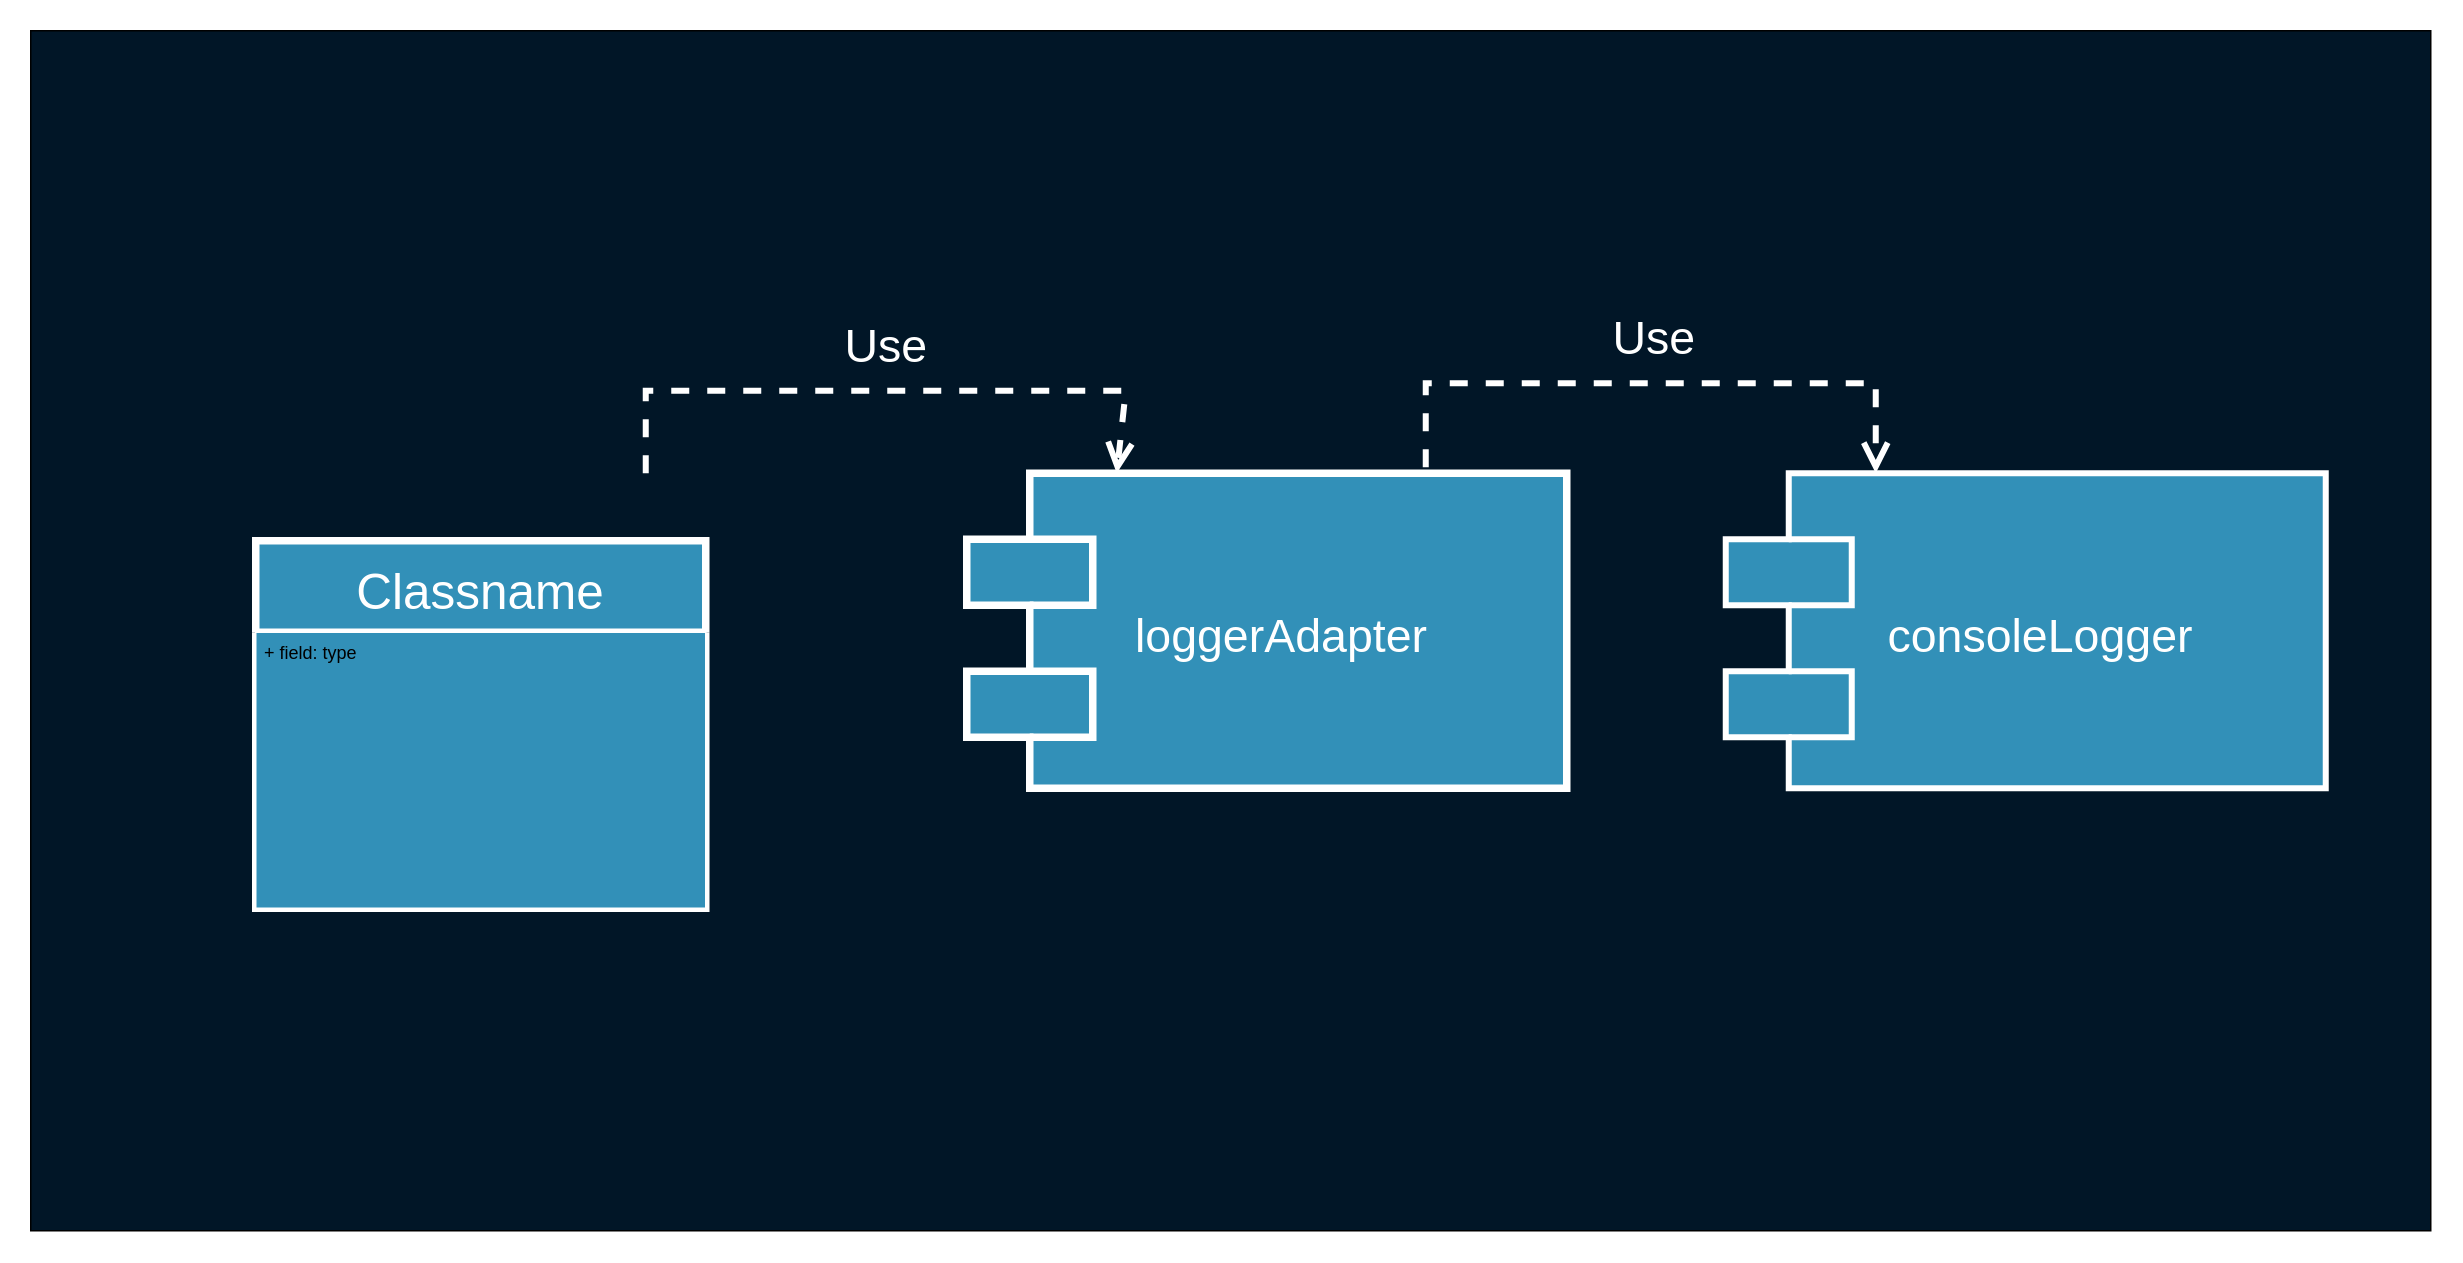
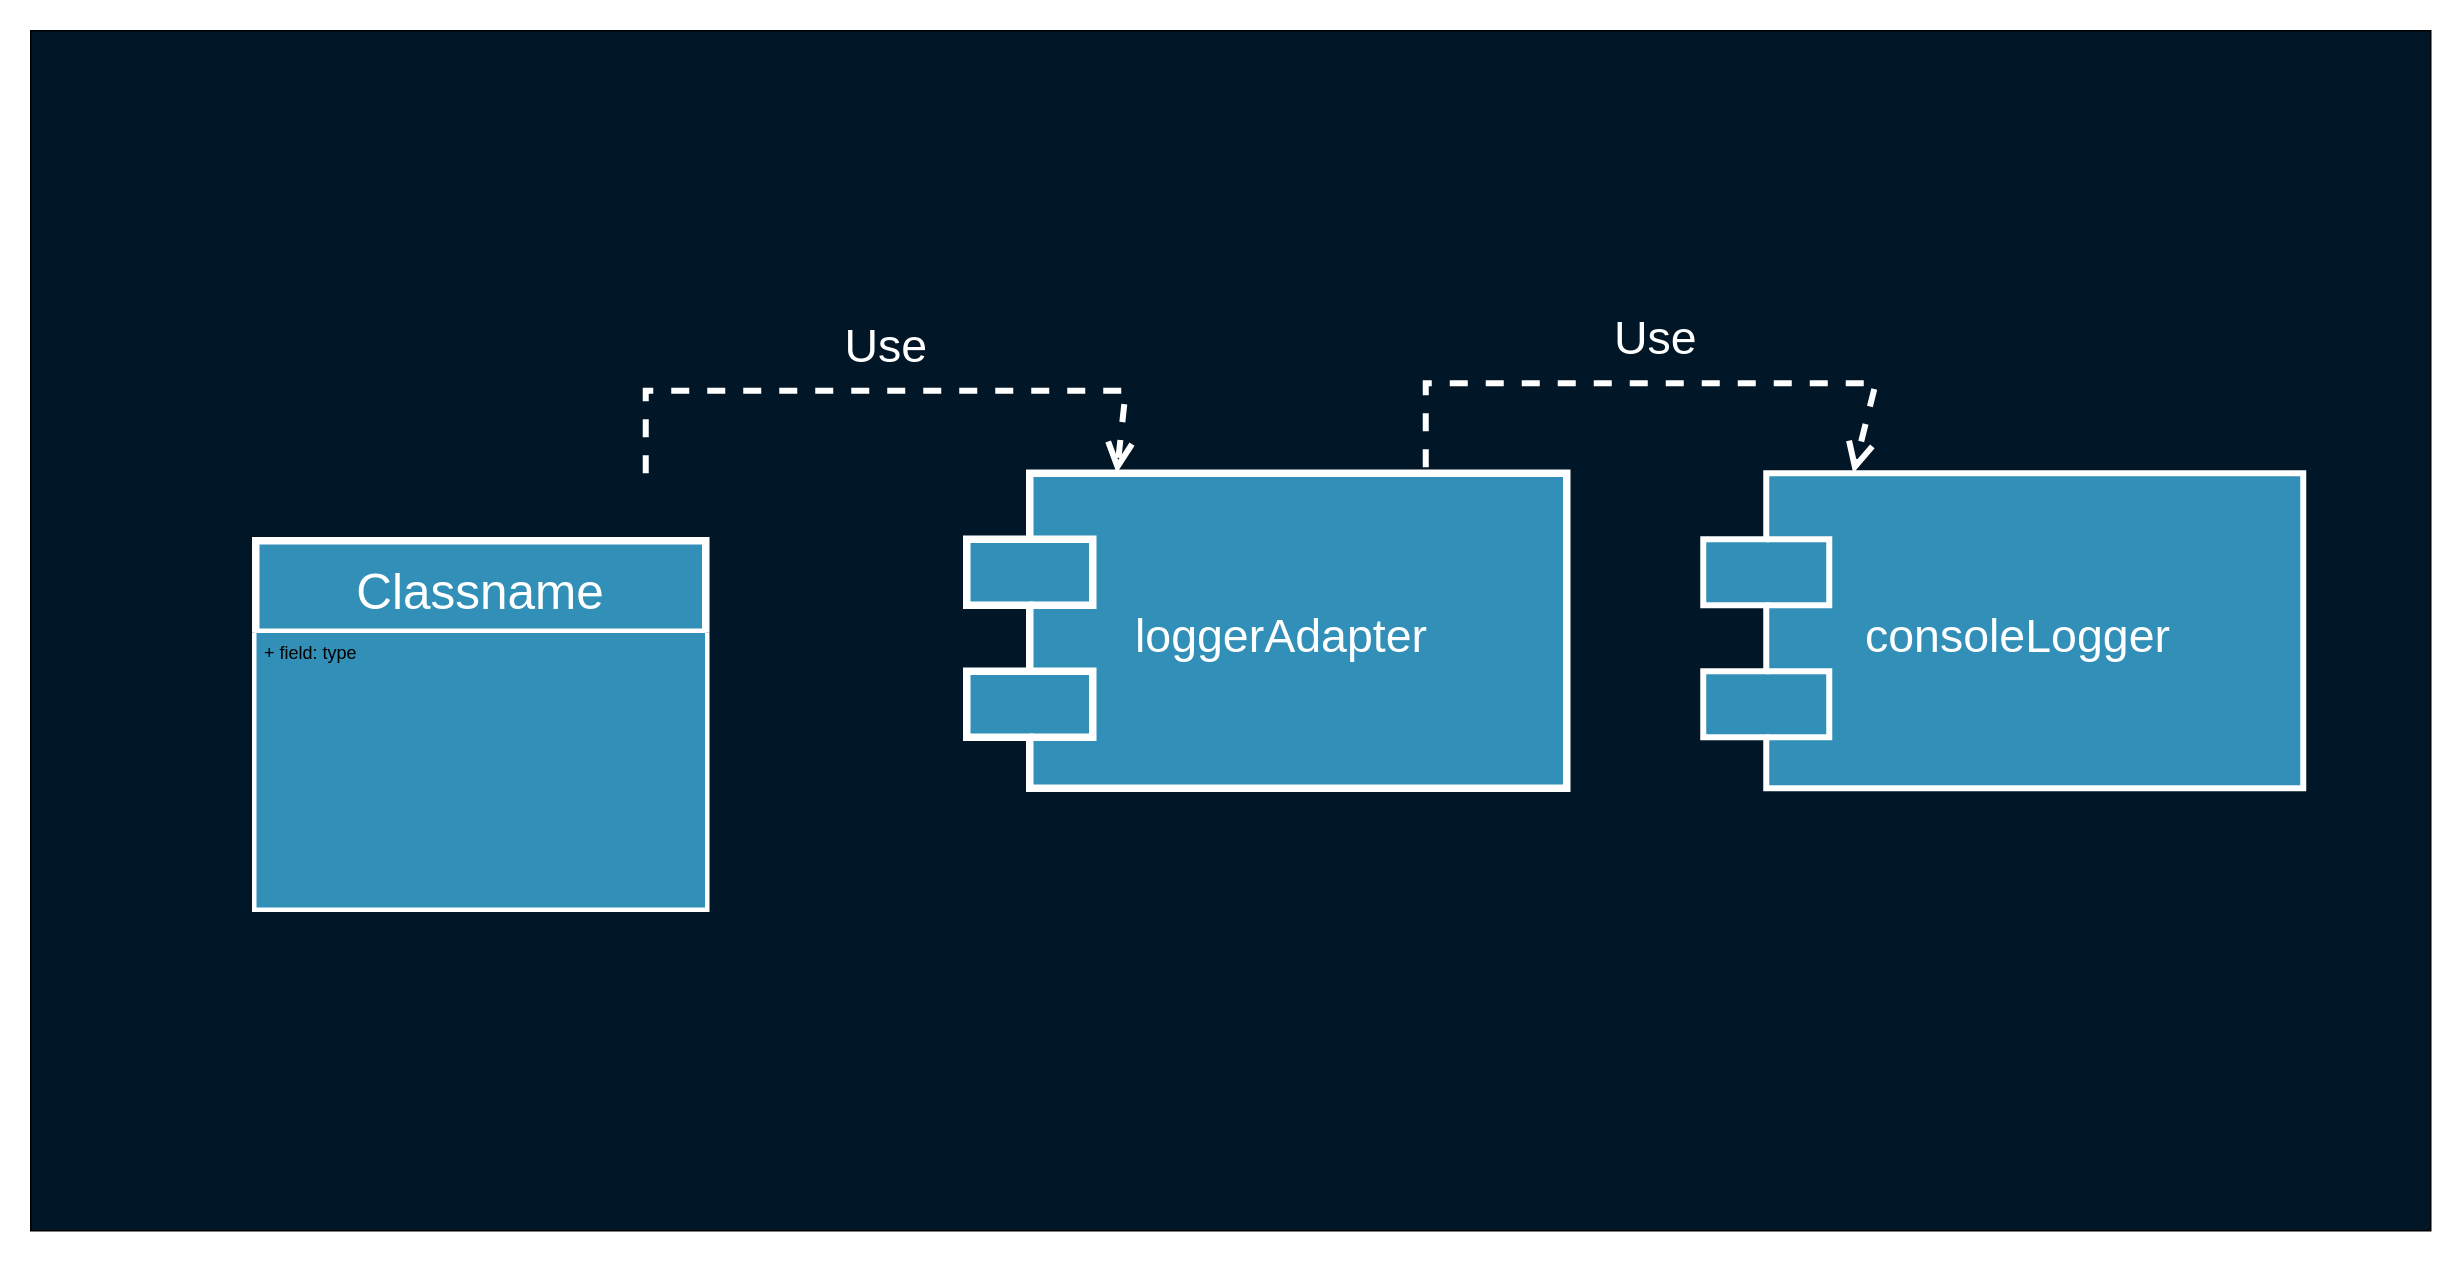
(2026, 631) -> (2003, 631)
